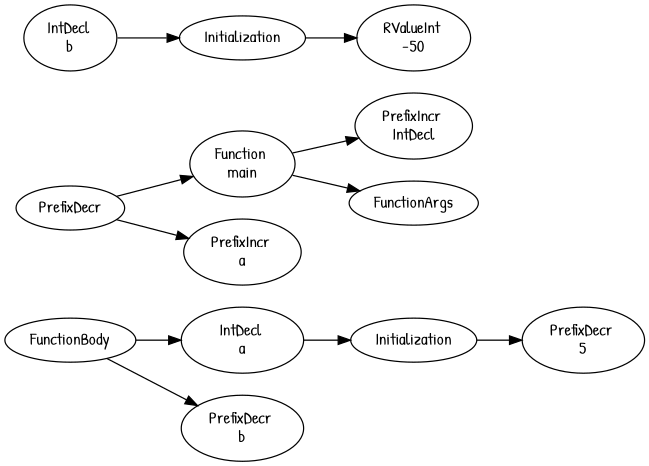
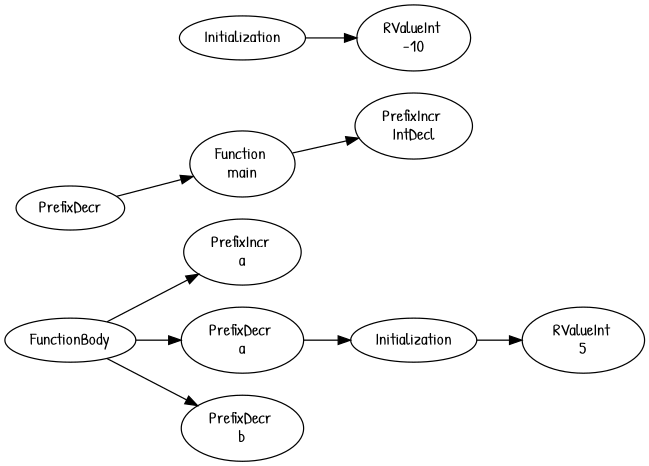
(70, 38) -> none
(414, 38) -> (414, 38)
(414, 203) -> none
(147, 227) -> (147, 301)
(242, 340) -> (242, 340)
(583, 340) -> (583, 340)
